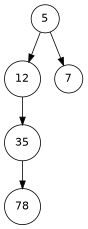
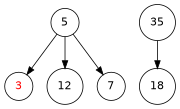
none -> (19, 86)
(23, 107) -> none
(23, 207) -> (157, 86)
